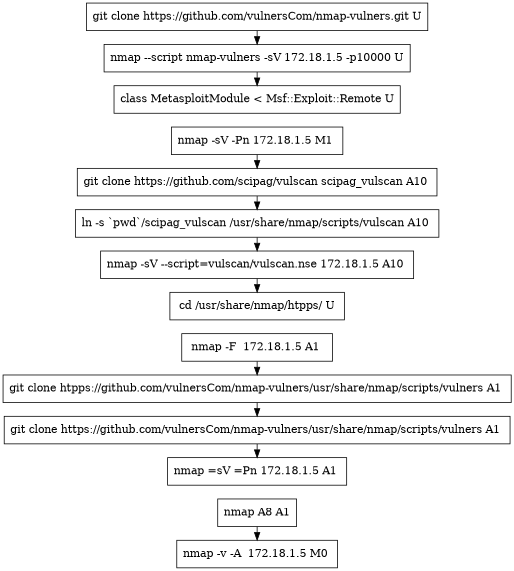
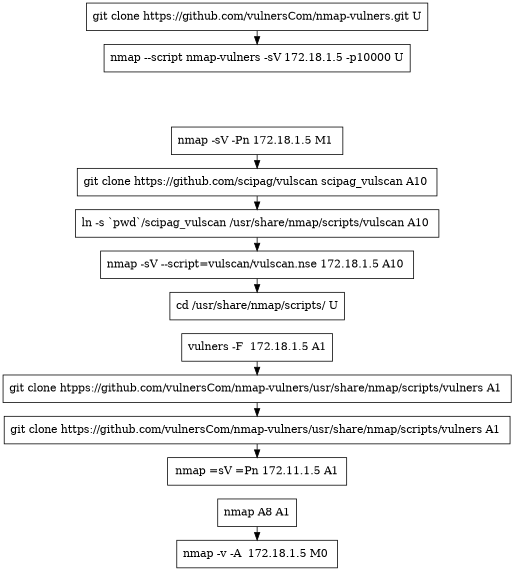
(257, 99) -> none
(257, 306) -> (257, 306)
(257, 347) -> (257, 347)
(257, 471) -> (257, 471)
